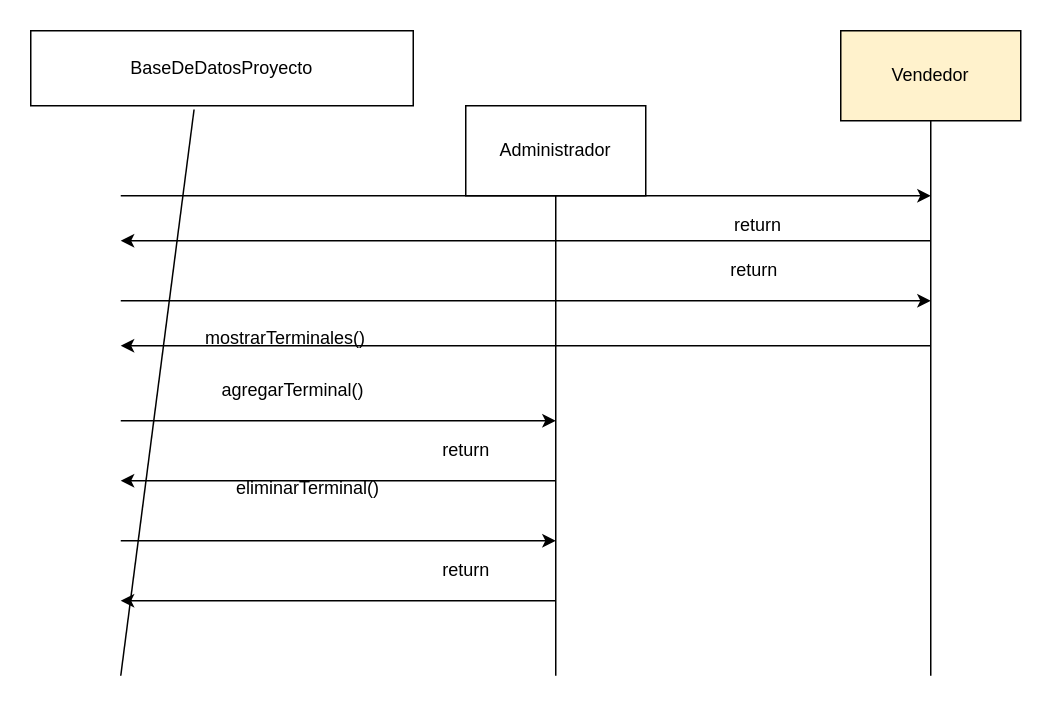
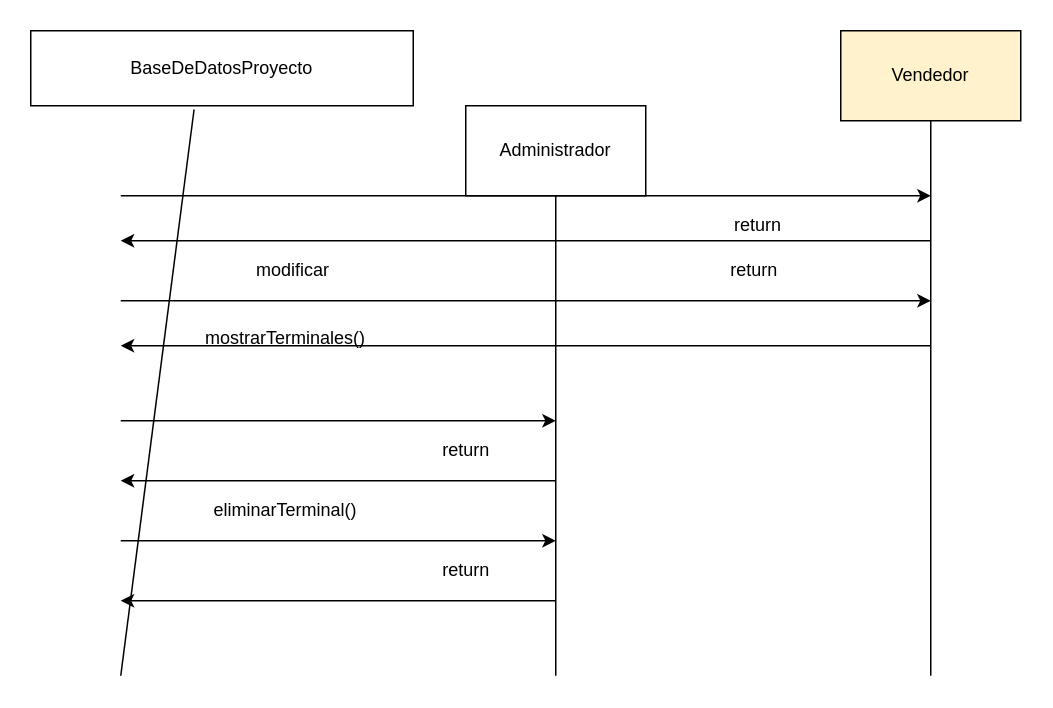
none -> (293, 271)
(293, 391) -> none
(308, 488) -> (286, 511)
